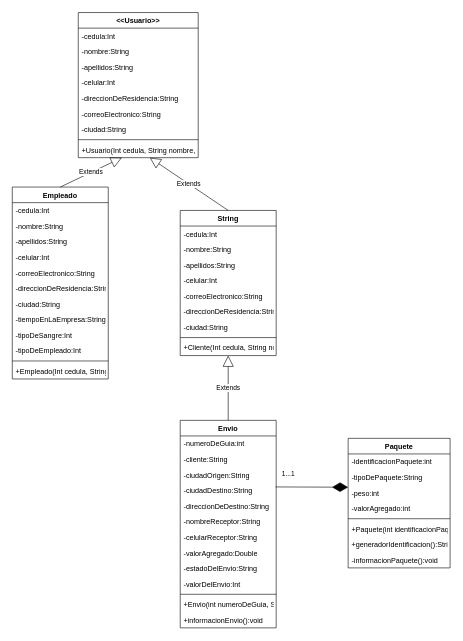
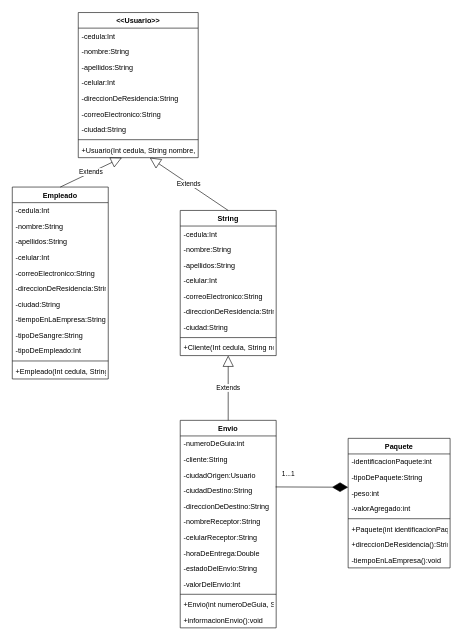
(48, 335) -> (53, 335)
(220, 475) -> (222, 475)
(413, 545) -> (408, 545)
(223, 553) -> (224, 553)
(400, 560) -> (399, 560)
